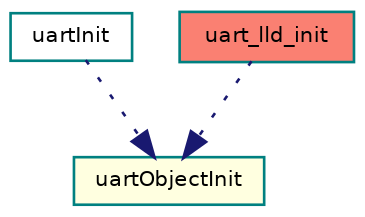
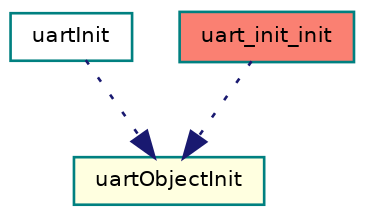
(267, 37) -> (267, 37)
